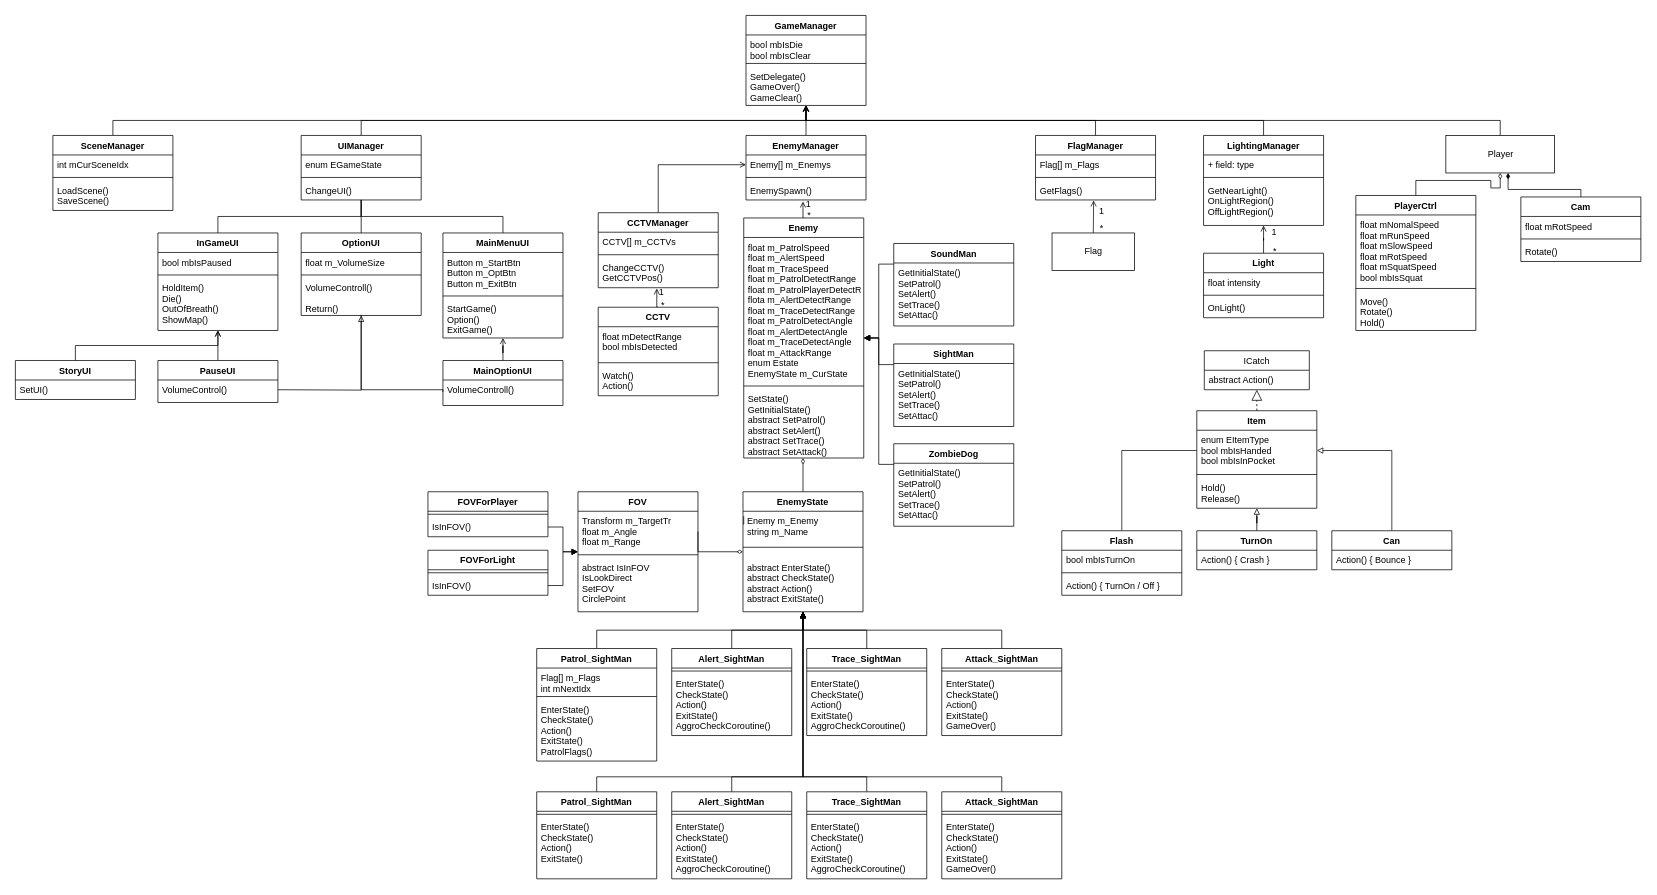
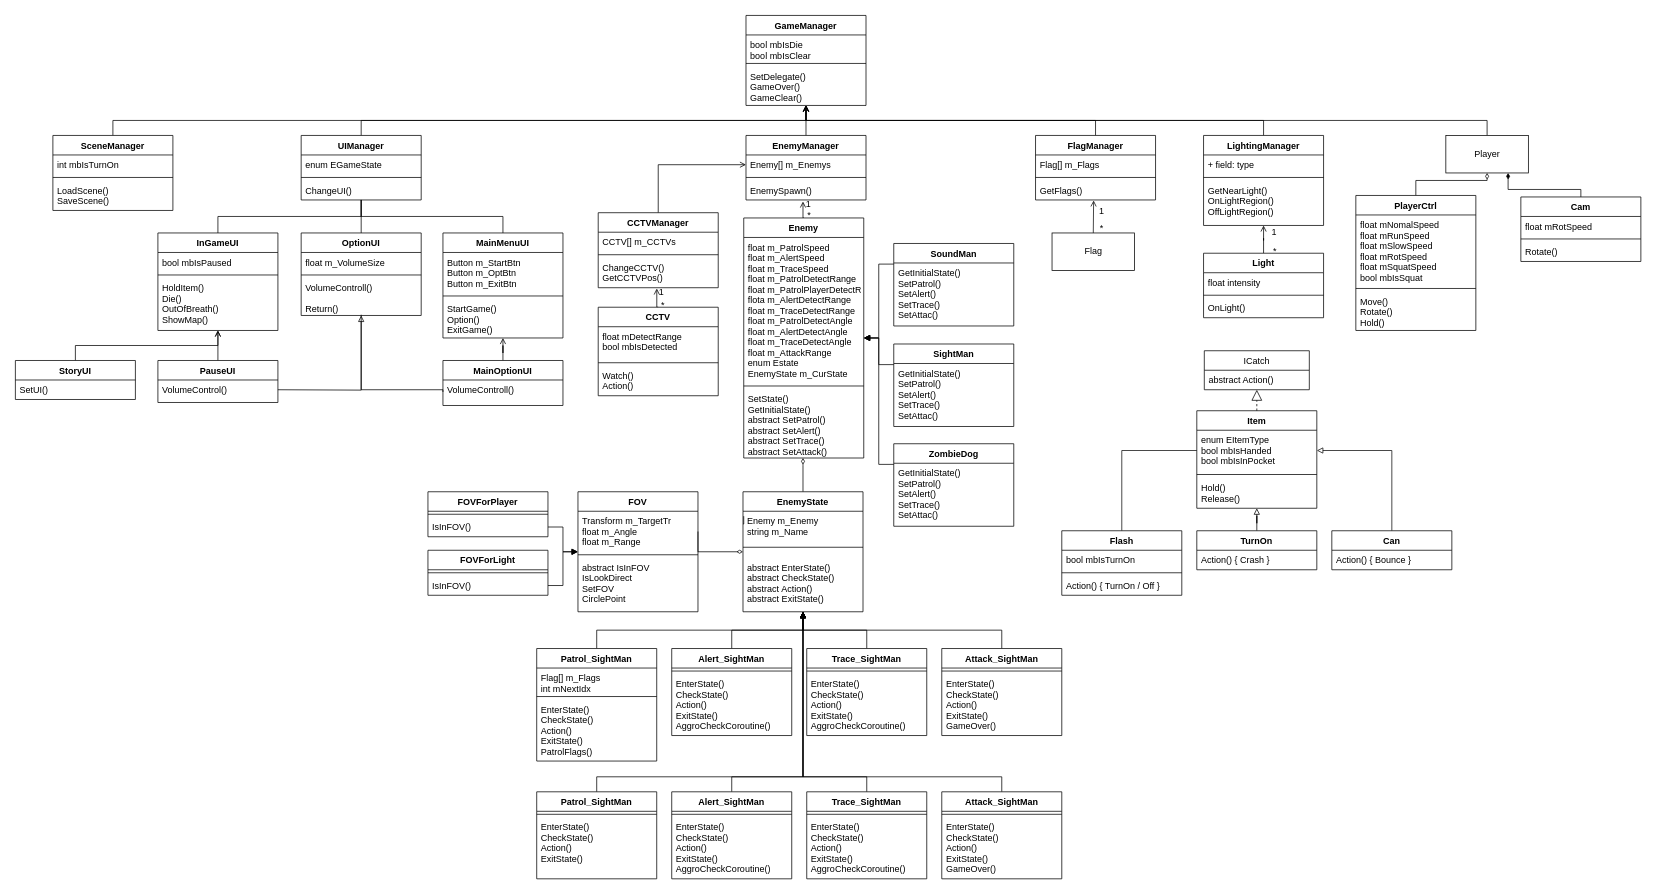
(1500, 154) -> (1487, 154)
(95, 165) -> (90, 165)
